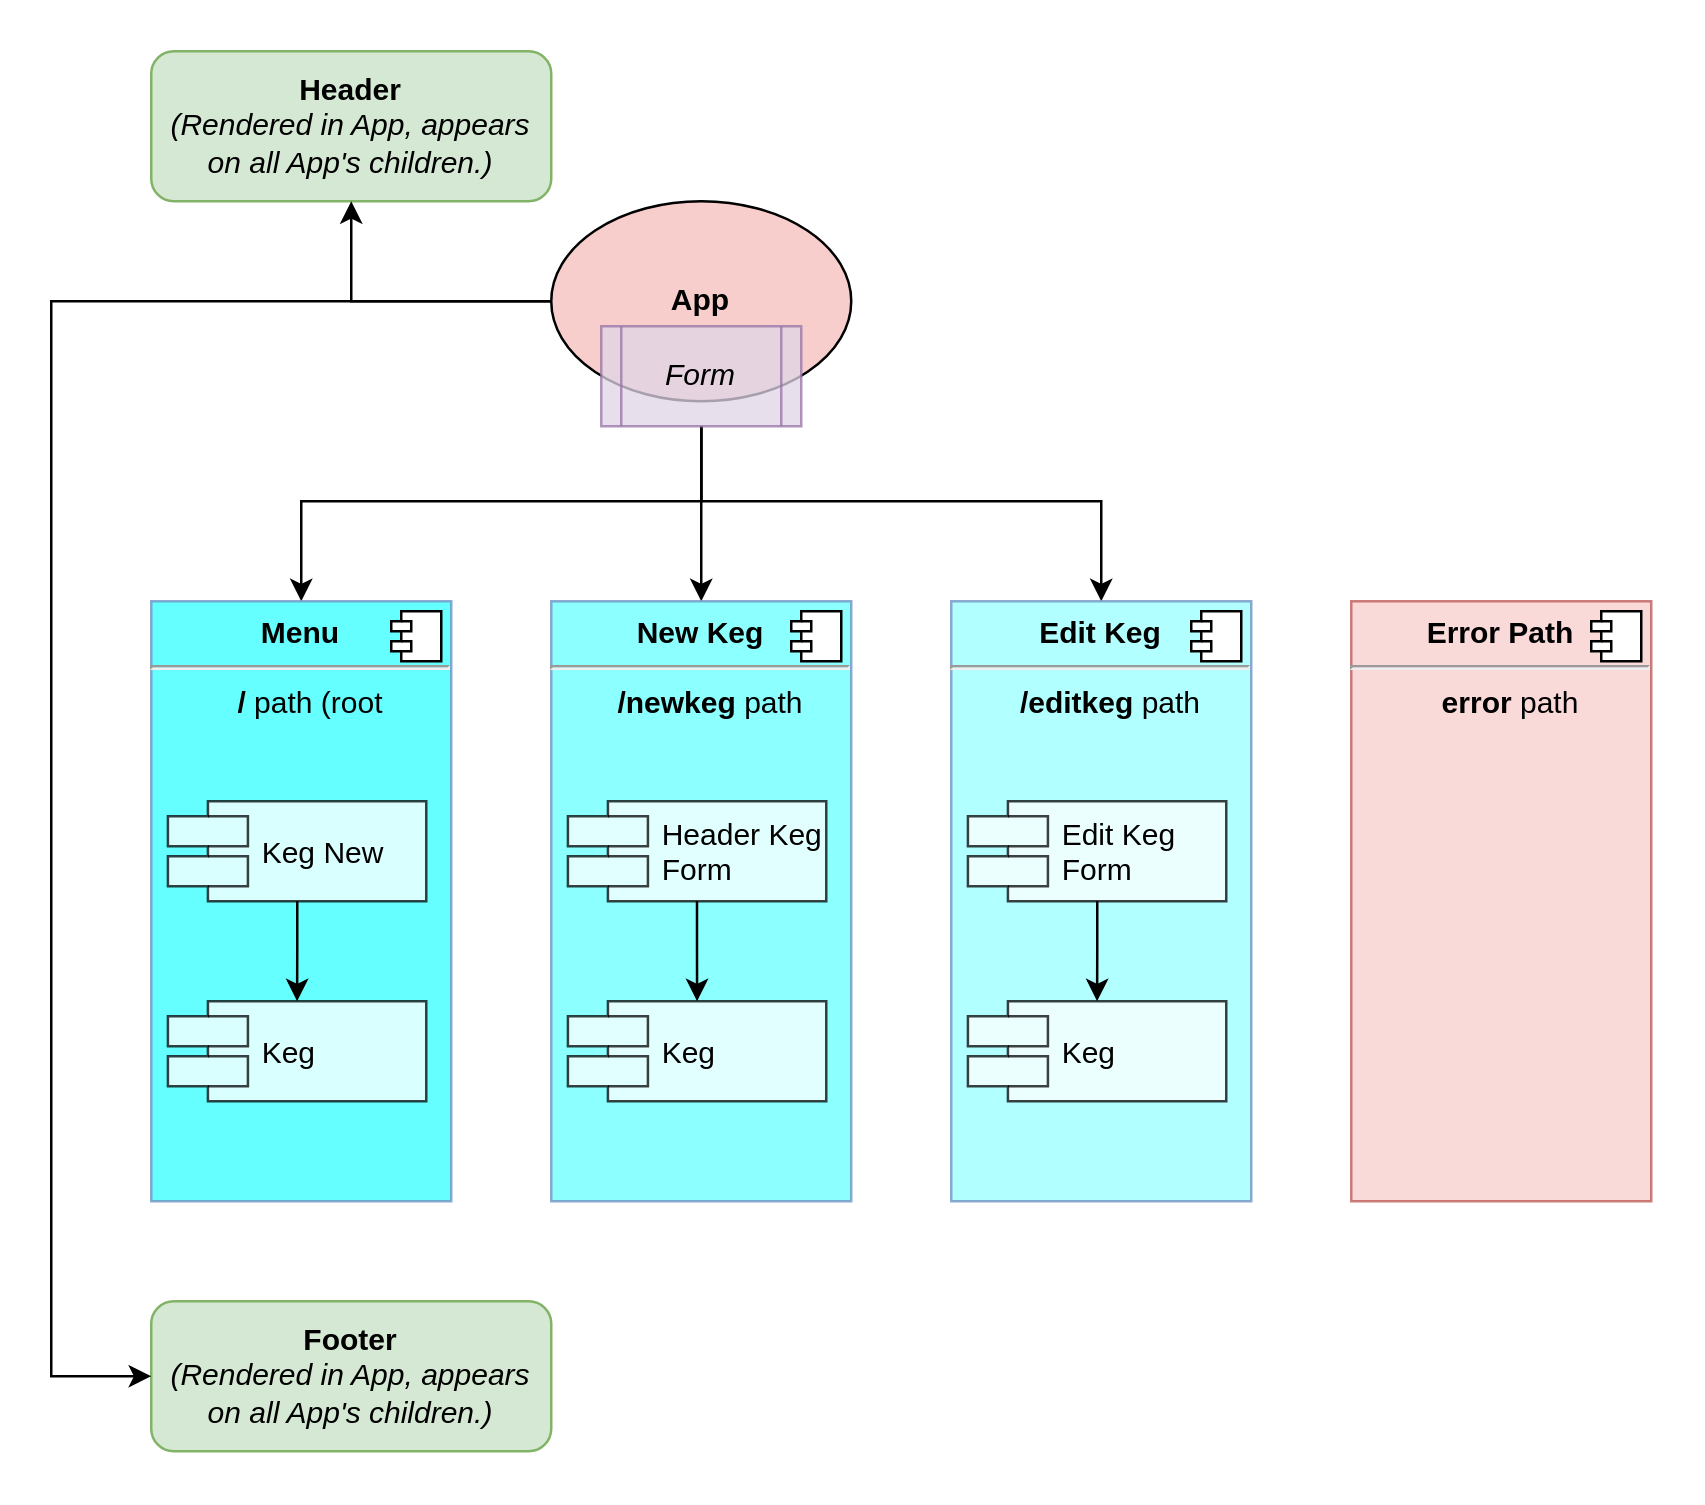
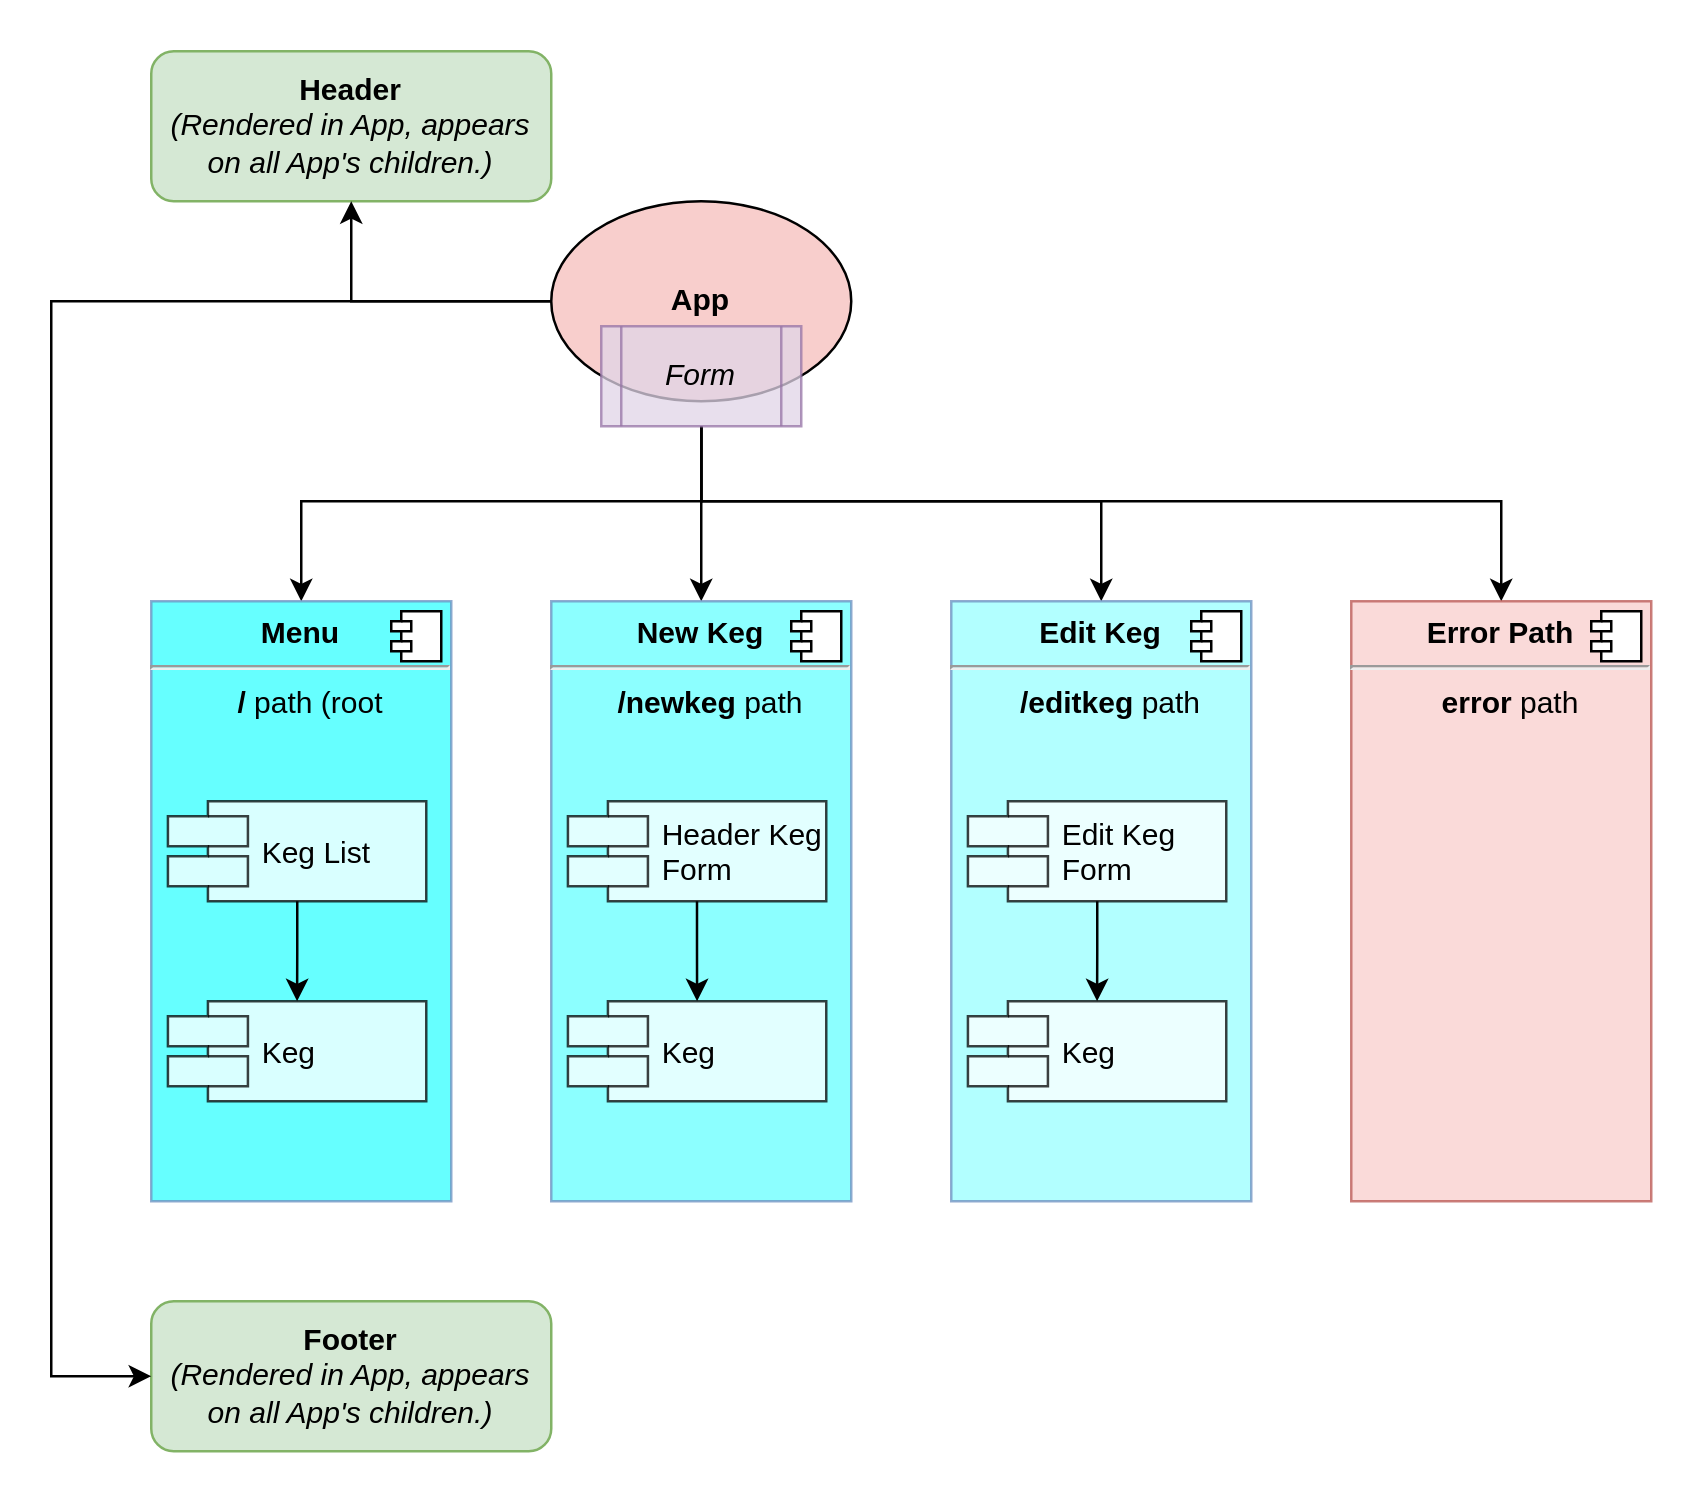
none -> (1345, 501)
(317, 853) -> (321, 853)
